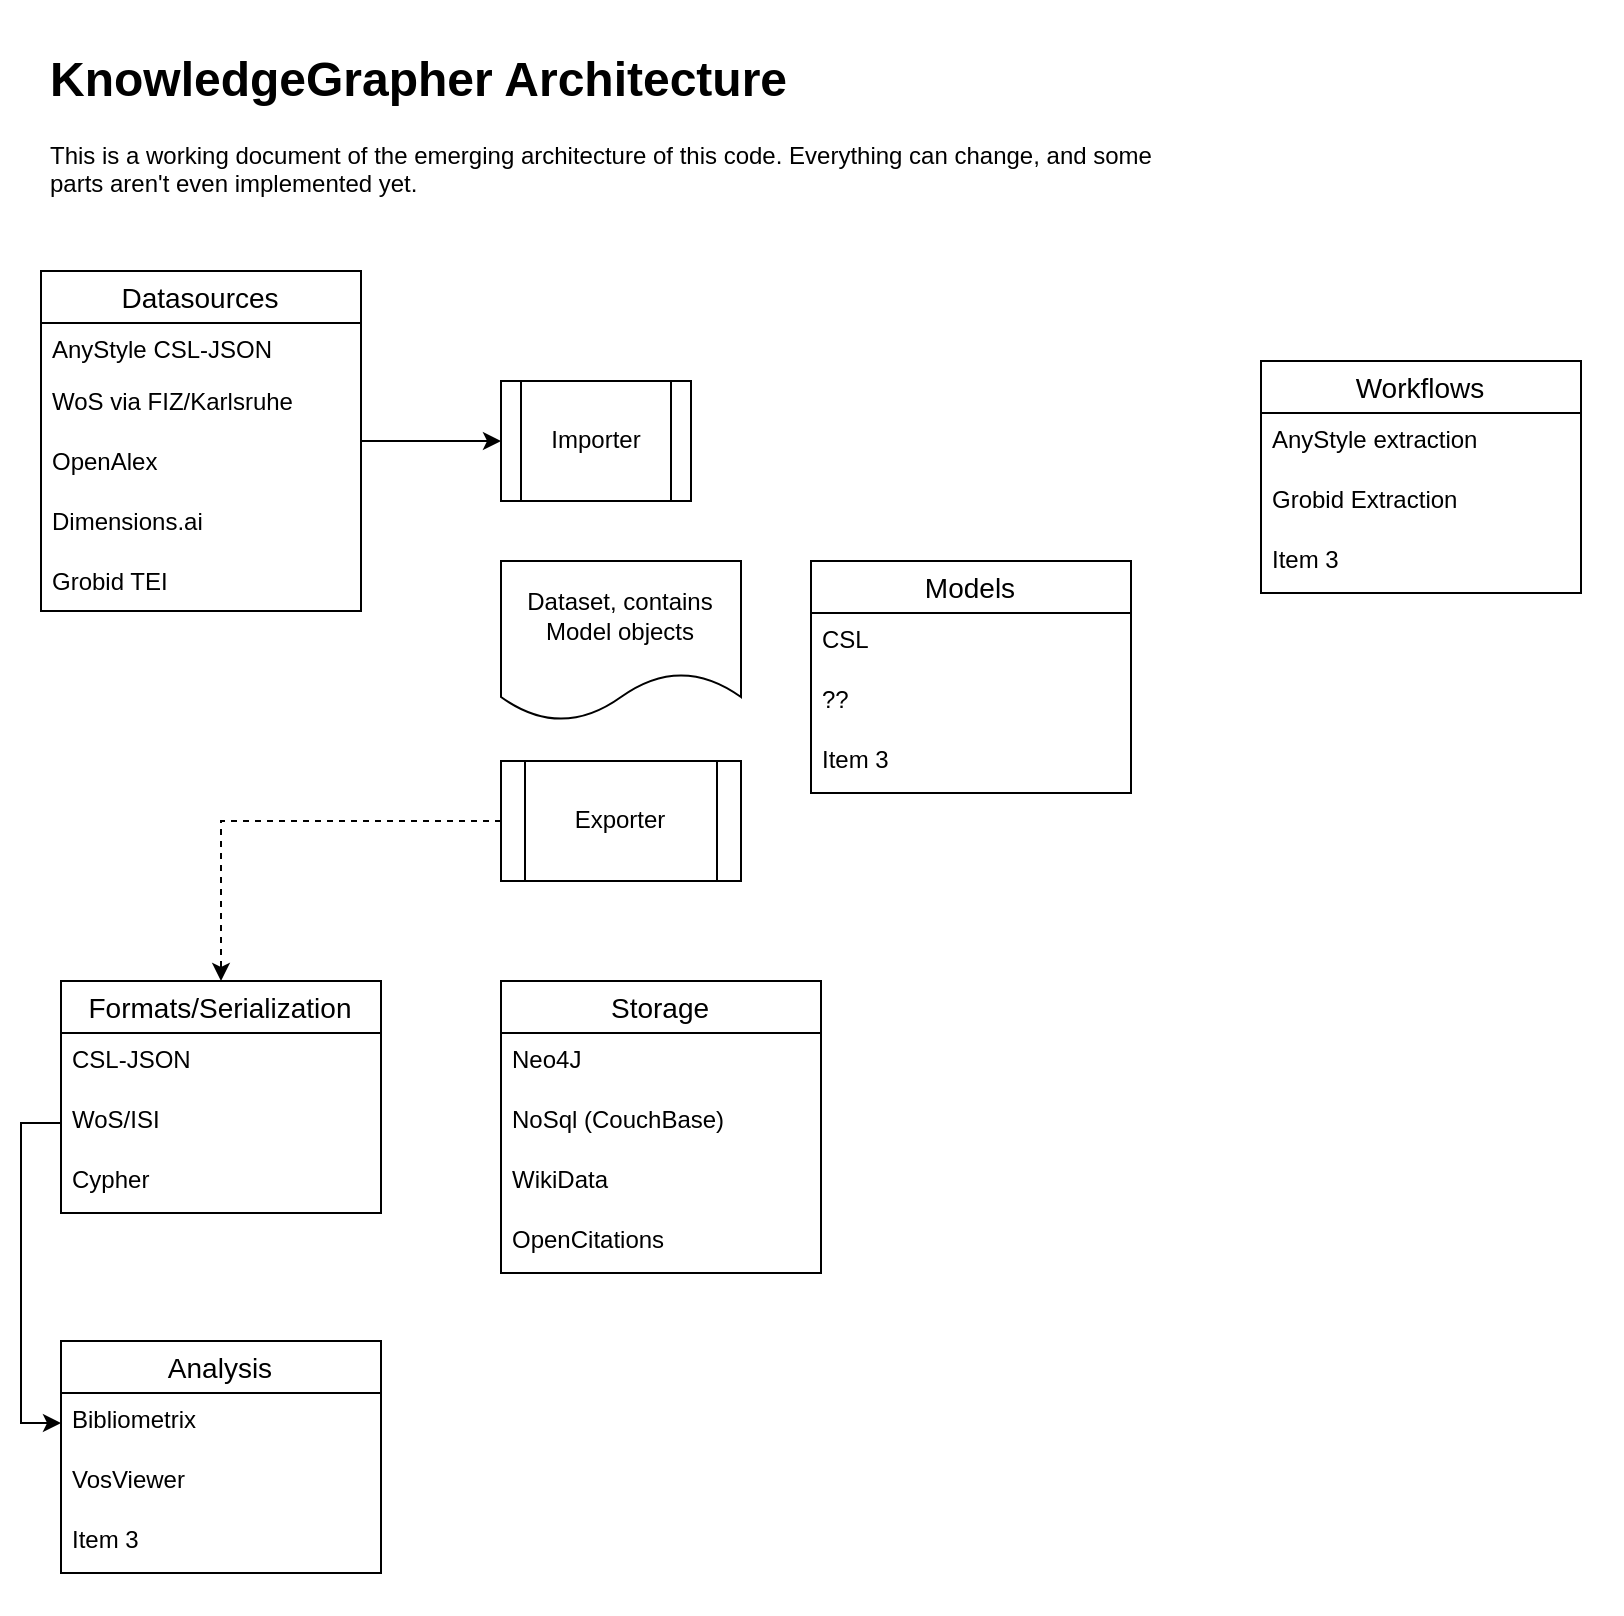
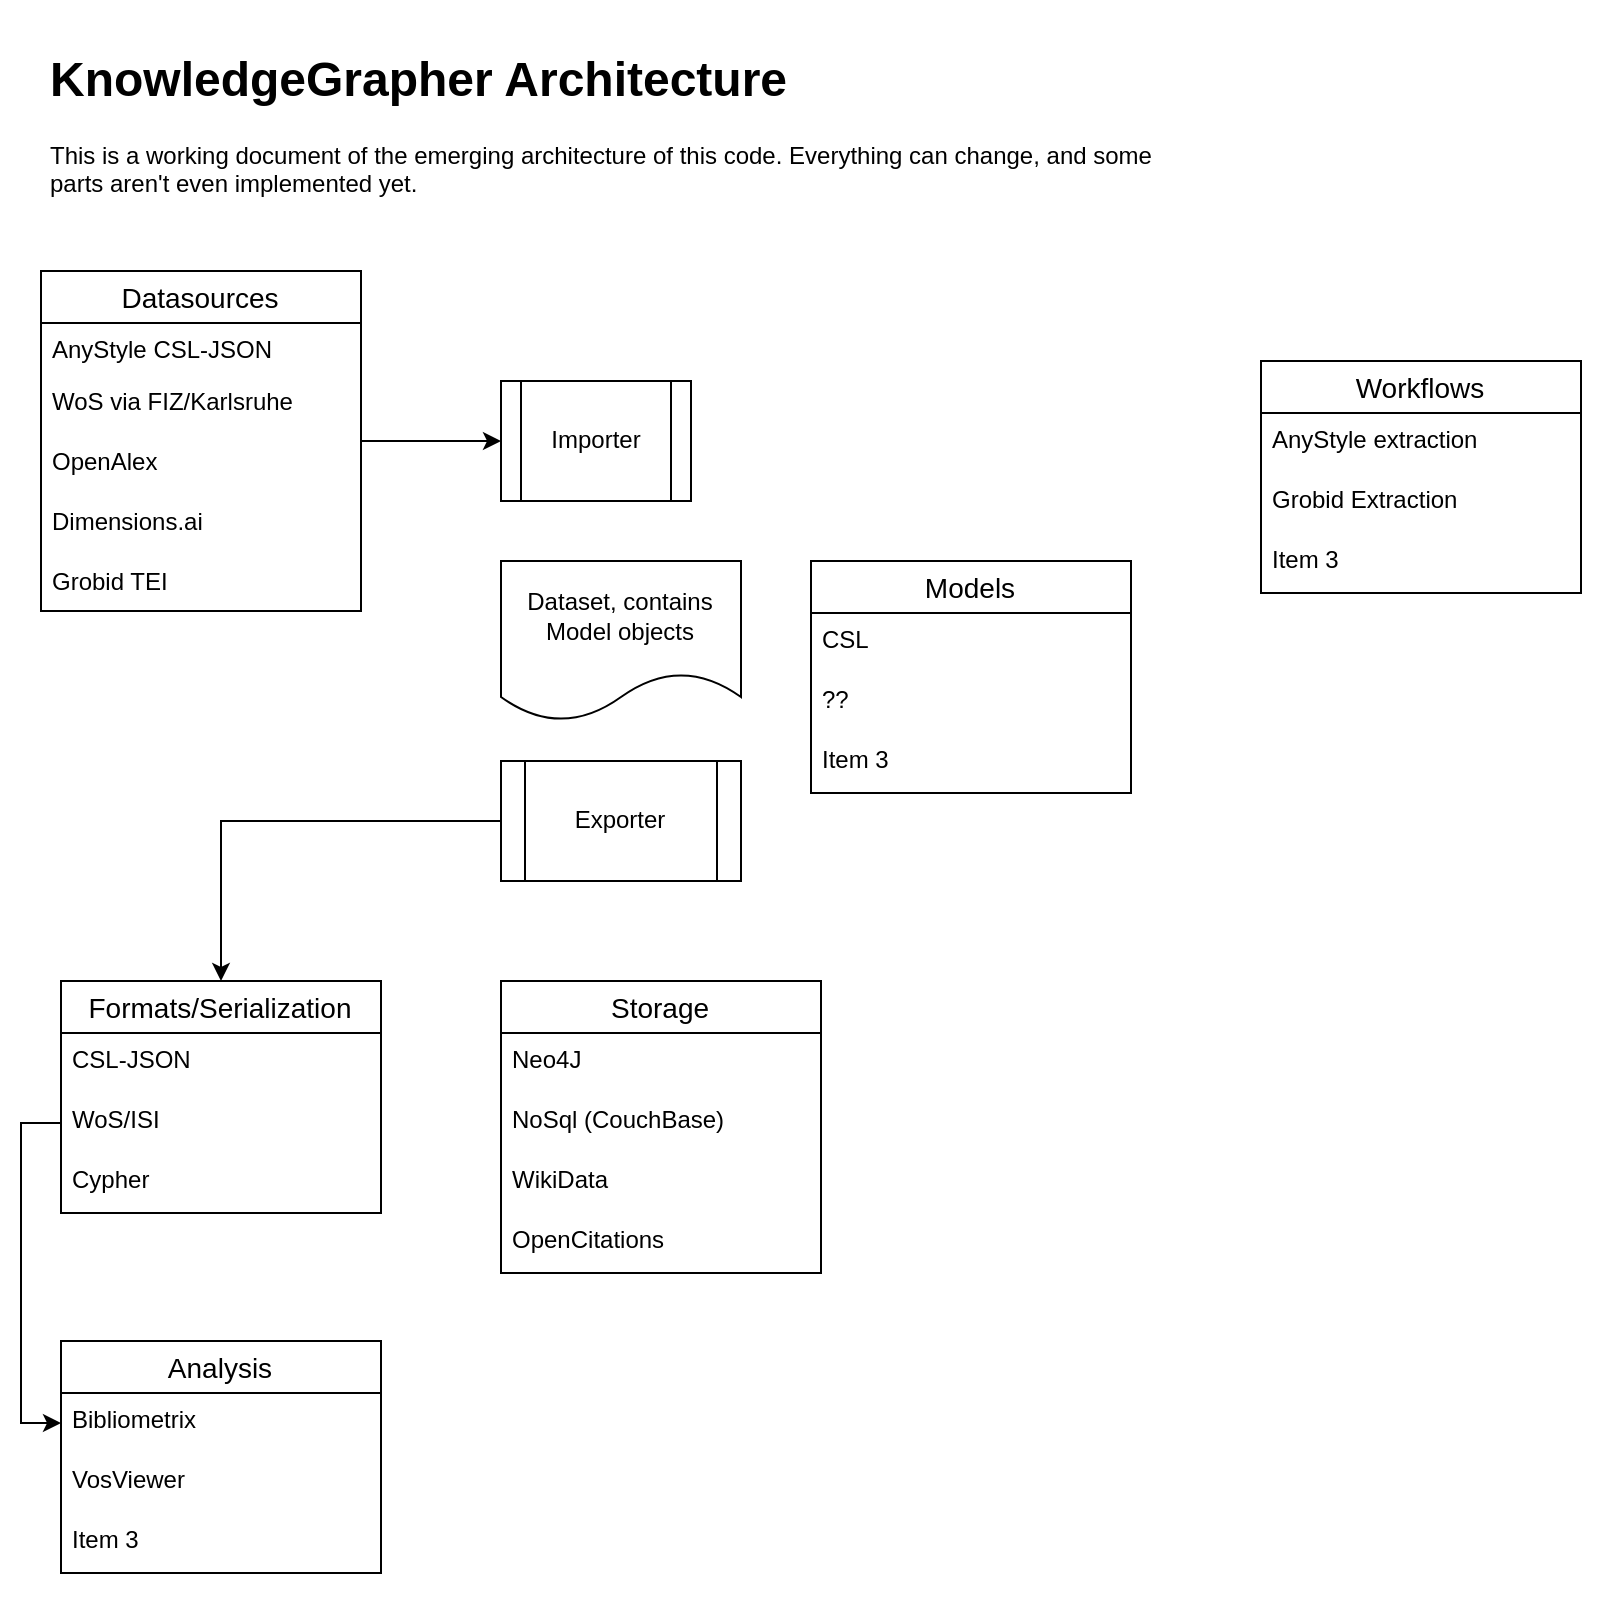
(288, 821) -> (288, 821)
